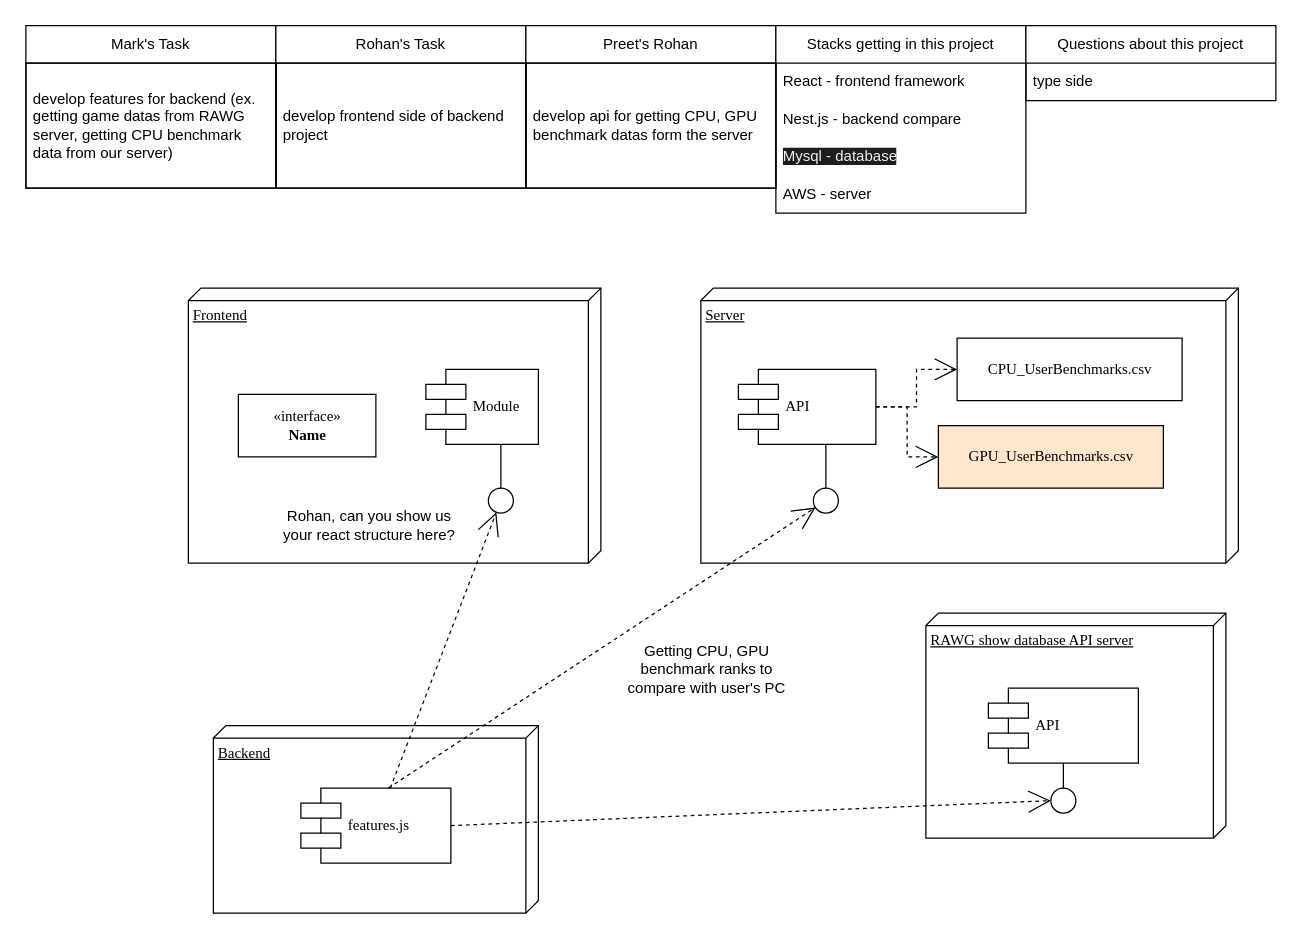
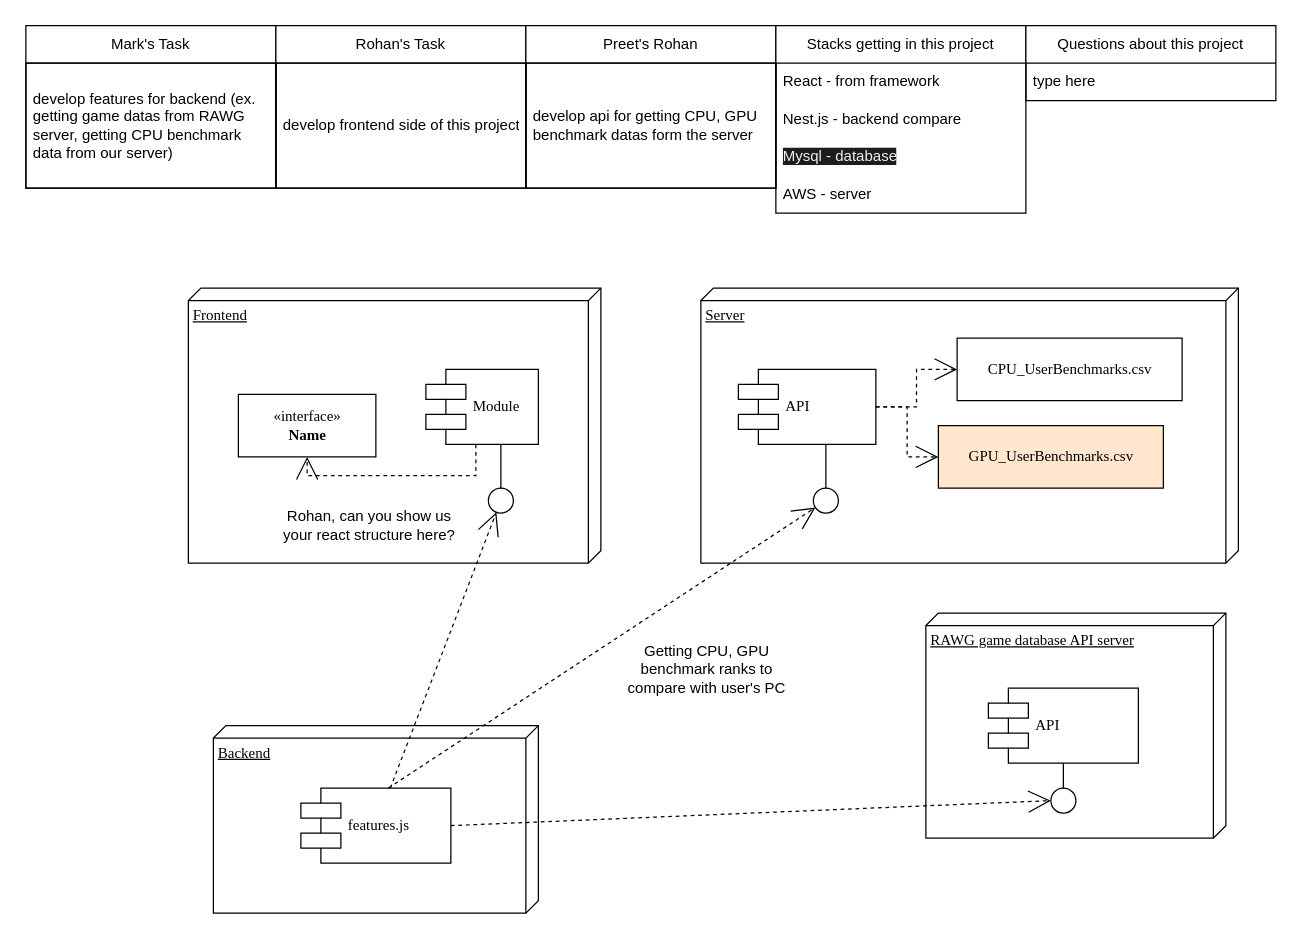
(886, 82) -> (870, 82)
(1067, 82) -> (1069, 82)
(402, 126) -> (402, 126)
none -> (399, 476)
(1045, 641) -> (1045, 641)
